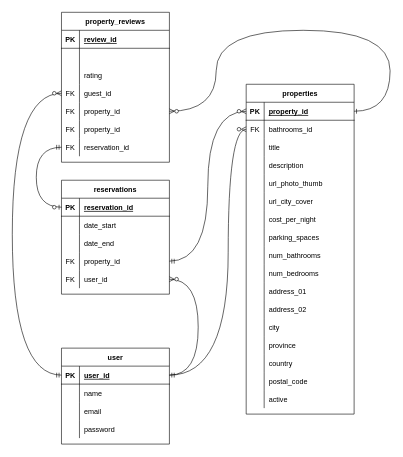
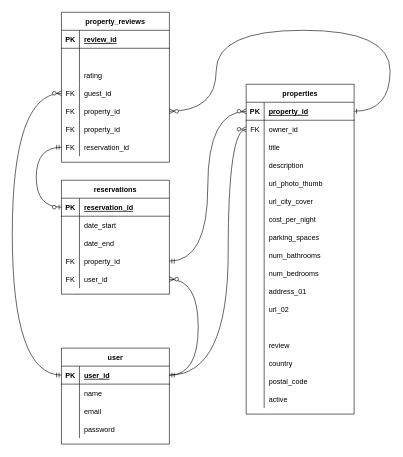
(292, 130) -> (284, 130)
(289, 310) -> (280, 310)
(309, 327) -> none
(284, 346) -> (280, 346)
